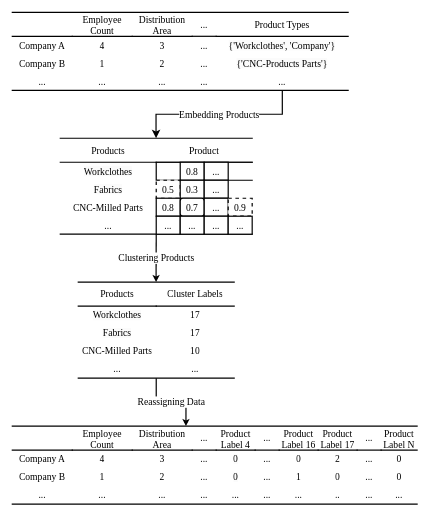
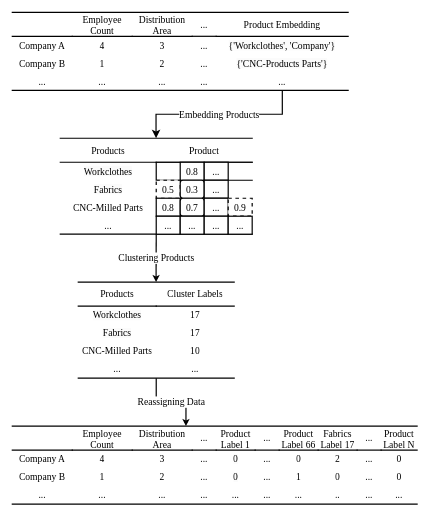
(282, 24) -> (282, 24)
(192, 189) -> (192, 189)
(236, 438) -> (236, 438)
(299, 438) -> (299, 438)
(338, 438) -> (338, 438)
